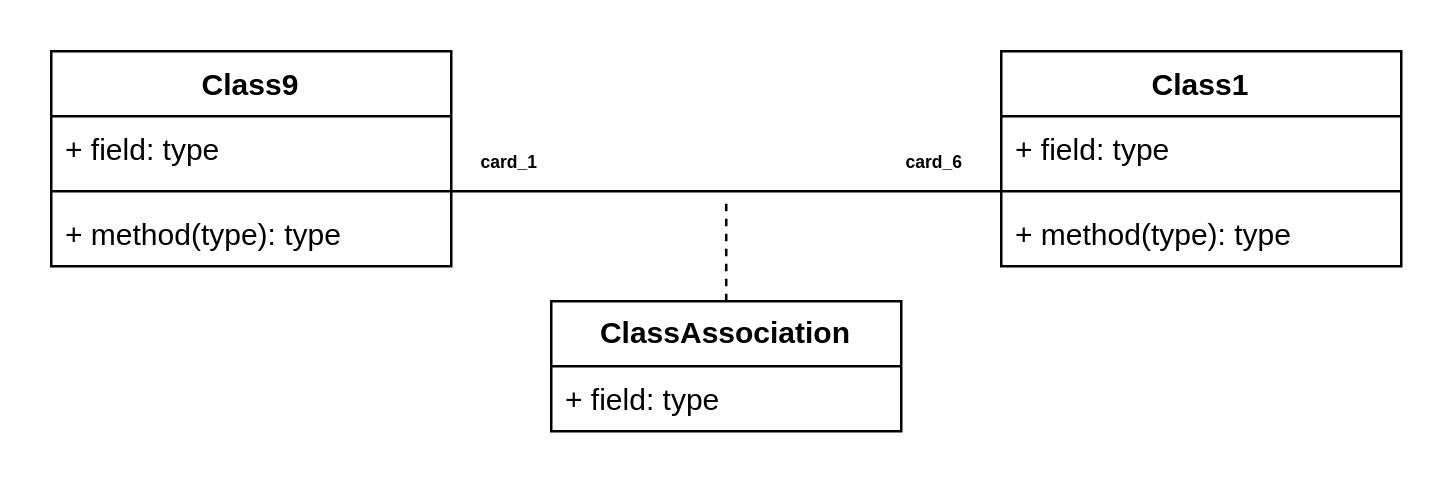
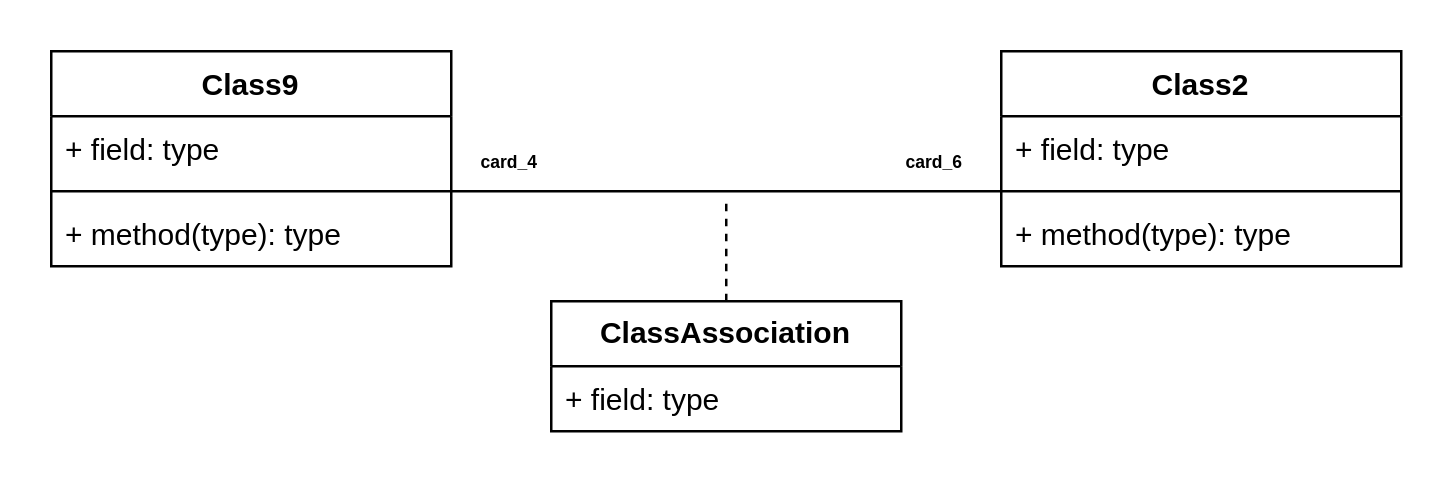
(1201, 87) -> (1201, 87)
(510, 159) -> (510, 159)
